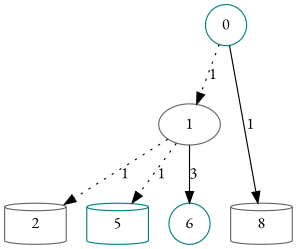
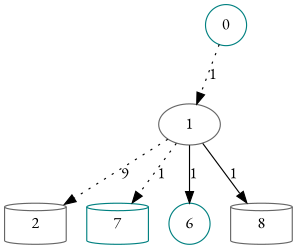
(243, 118) -> (221, 168)
(125, 174) -> (125, 174)
(194, 174) -> (194, 174)
(118, 224) -> (118, 224)
